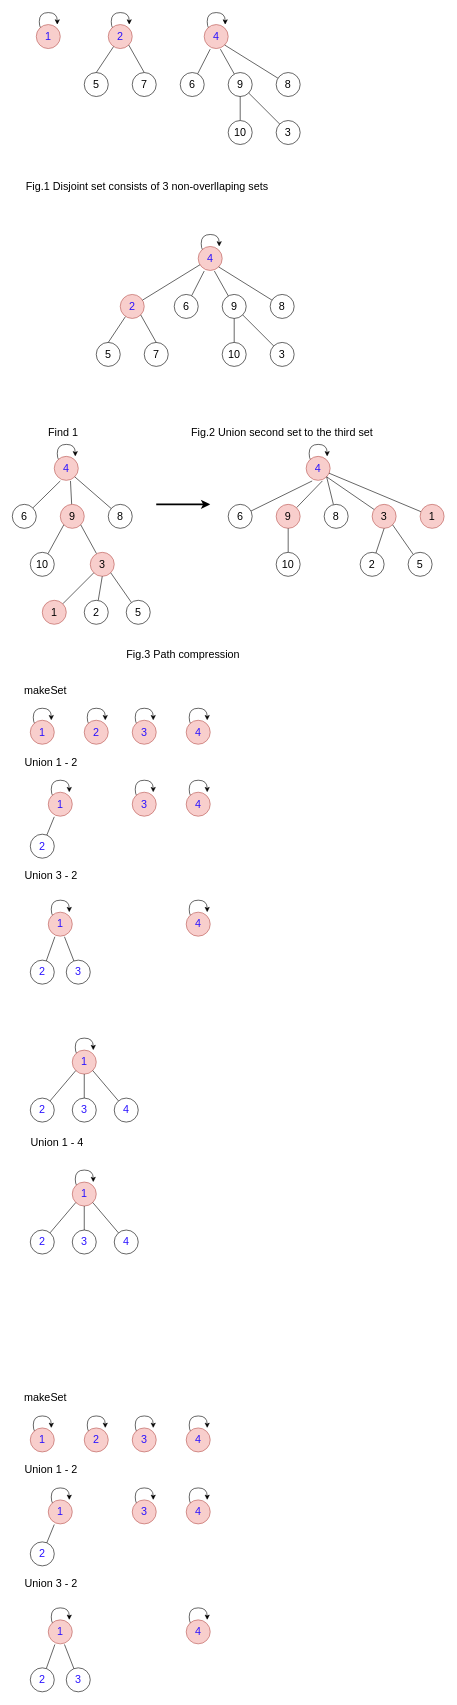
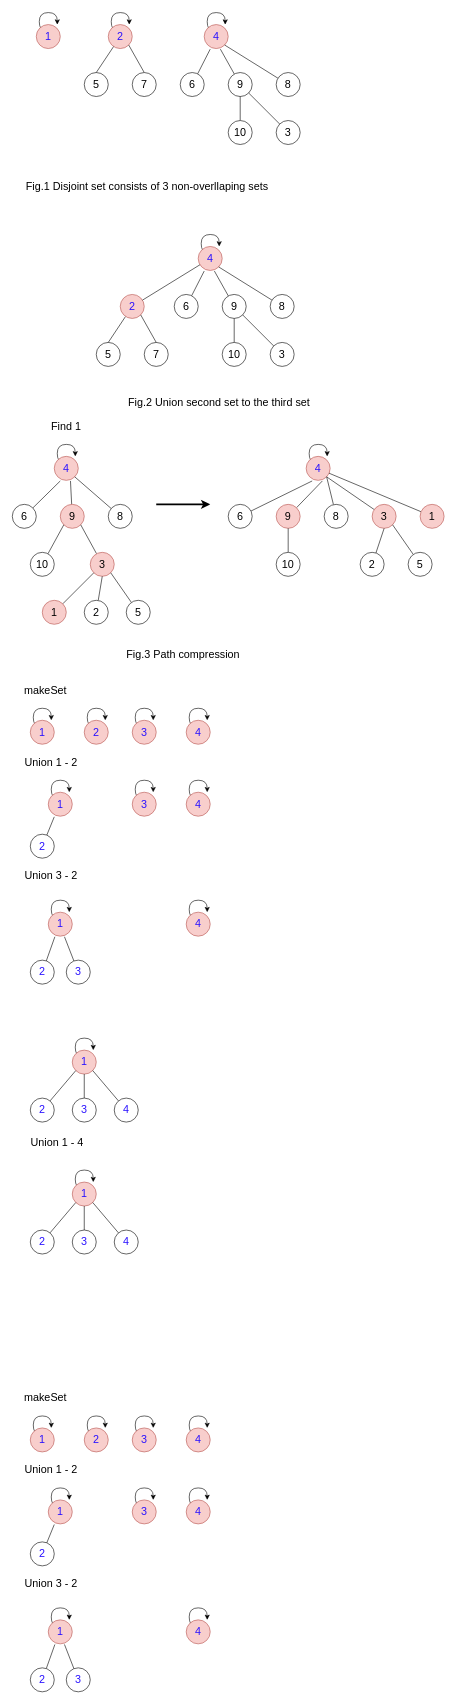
(63, 432) -> (66, 426)
(282, 432) -> (219, 402)
